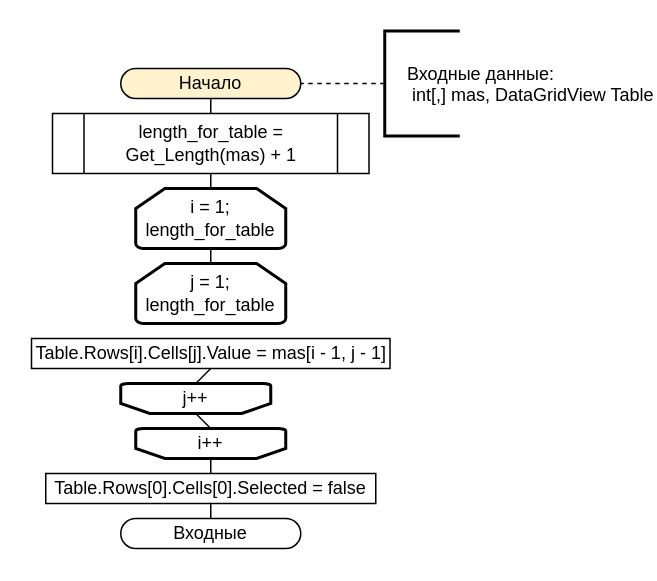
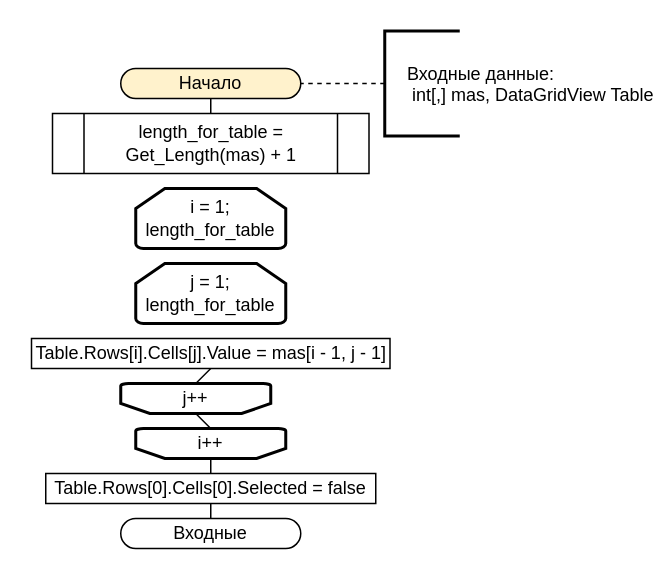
(211, 181) -> none
(211, 256) -> none
